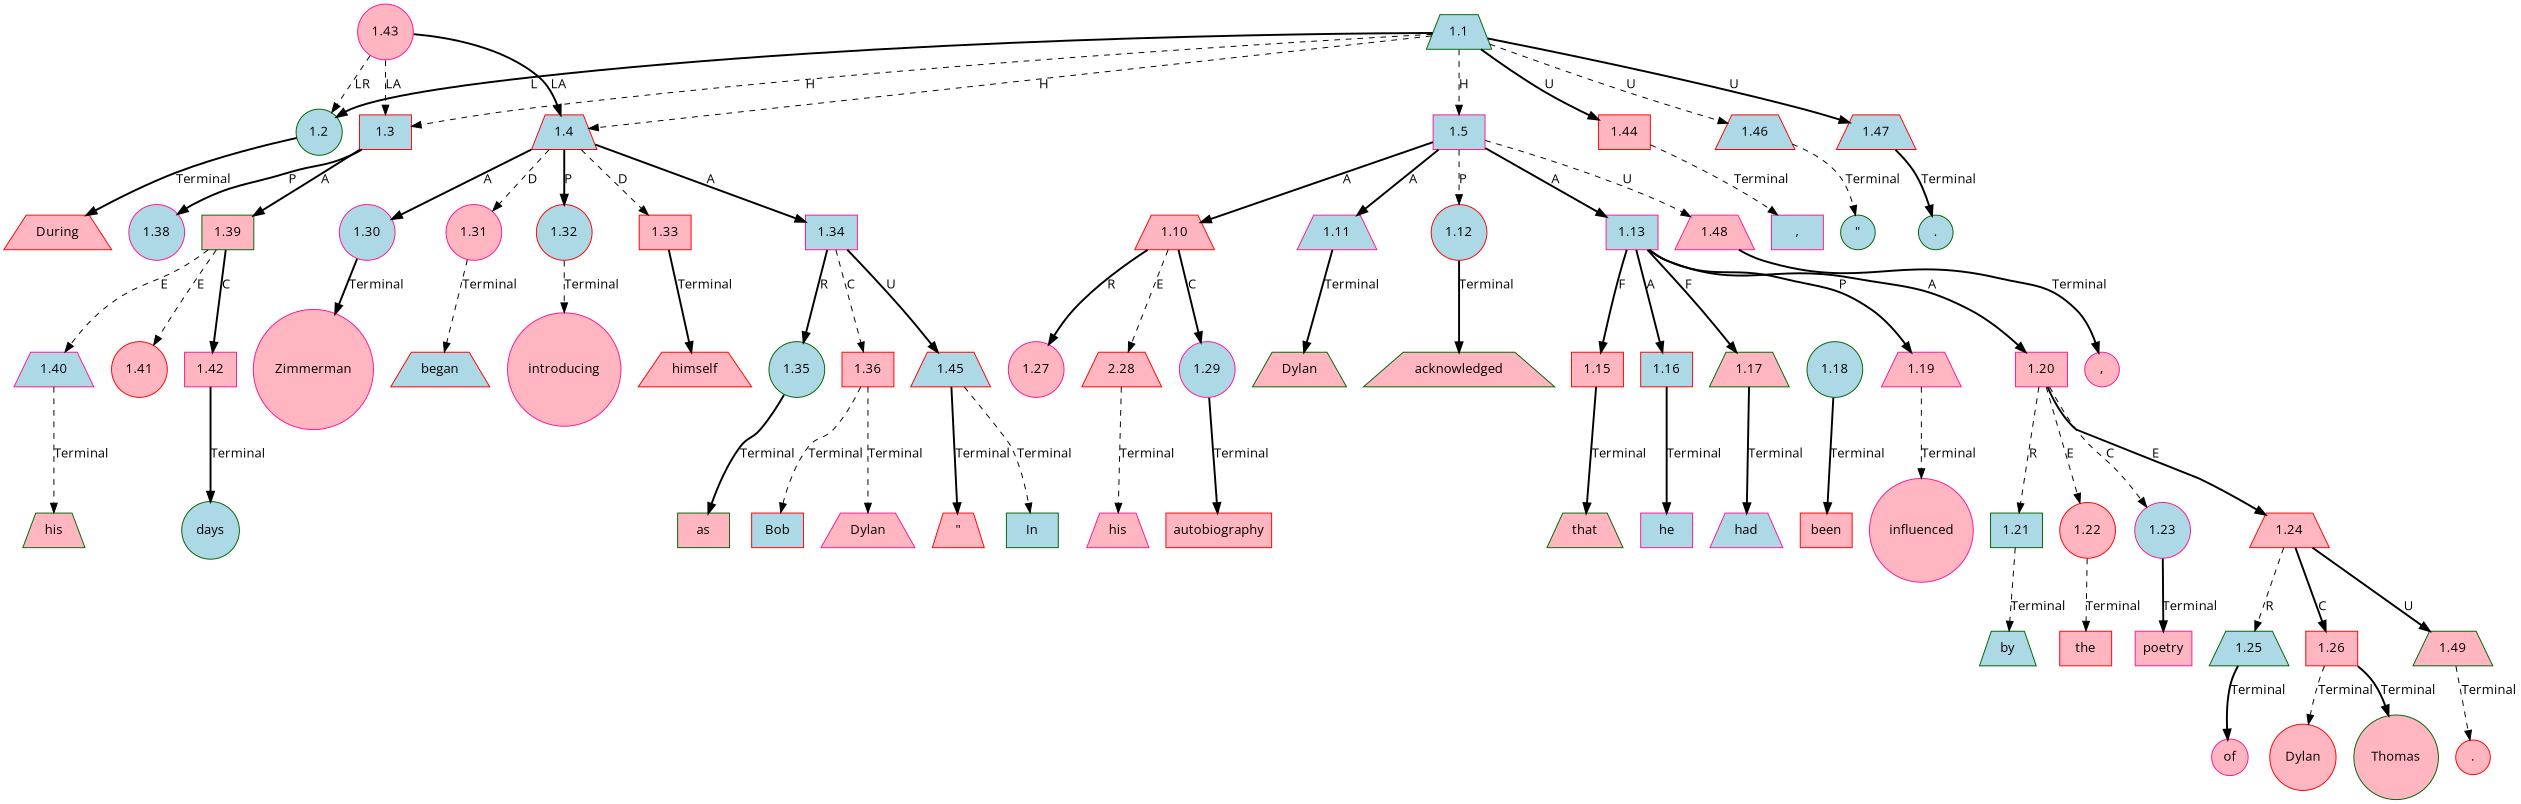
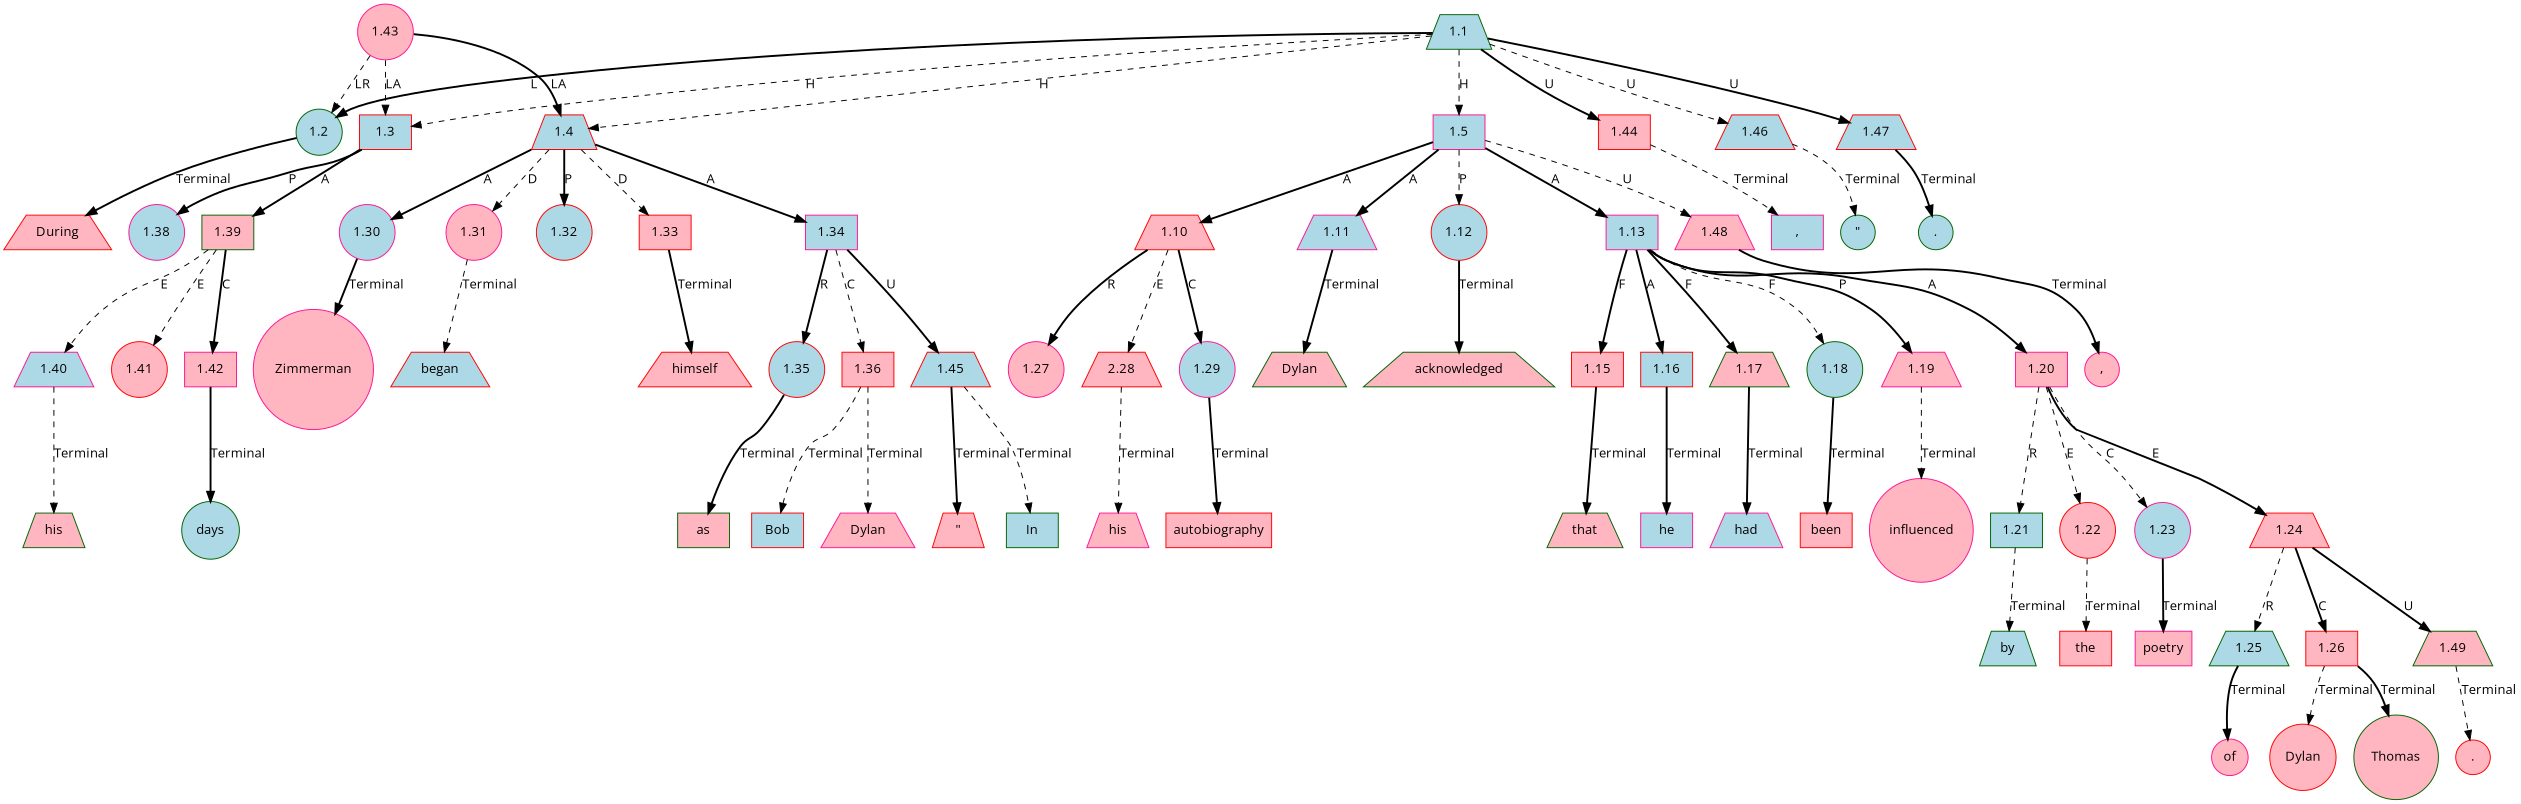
none -> (1741, 283)
(564, 370) -> none
(797, 370) -> (797, 370)
